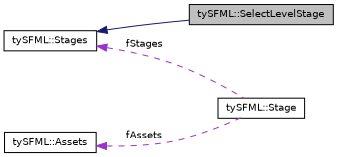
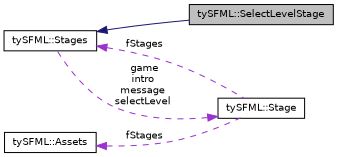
none -> (121, 109)
(143, 136) -> (143, 136)
